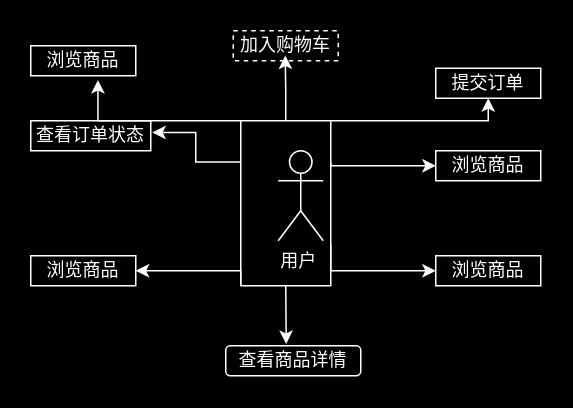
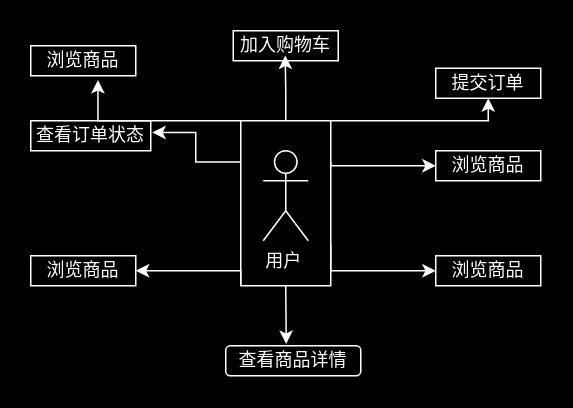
(286, 46) -> (286, 46)
(301, 196) -> (286, 196)
